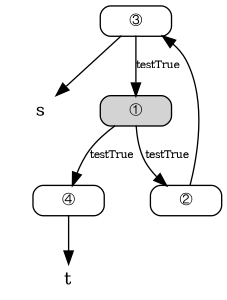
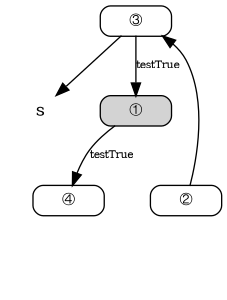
(141, 153) -> none
(69, 280) -> none
